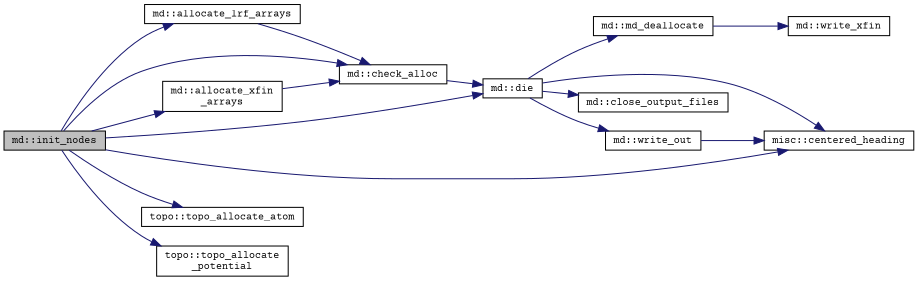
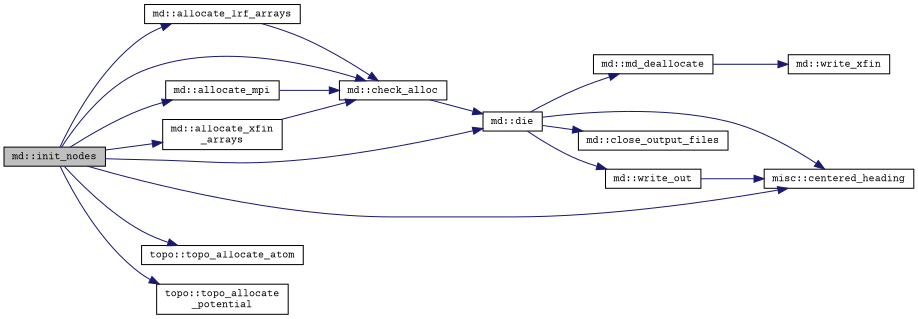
none -> (222, 90)
